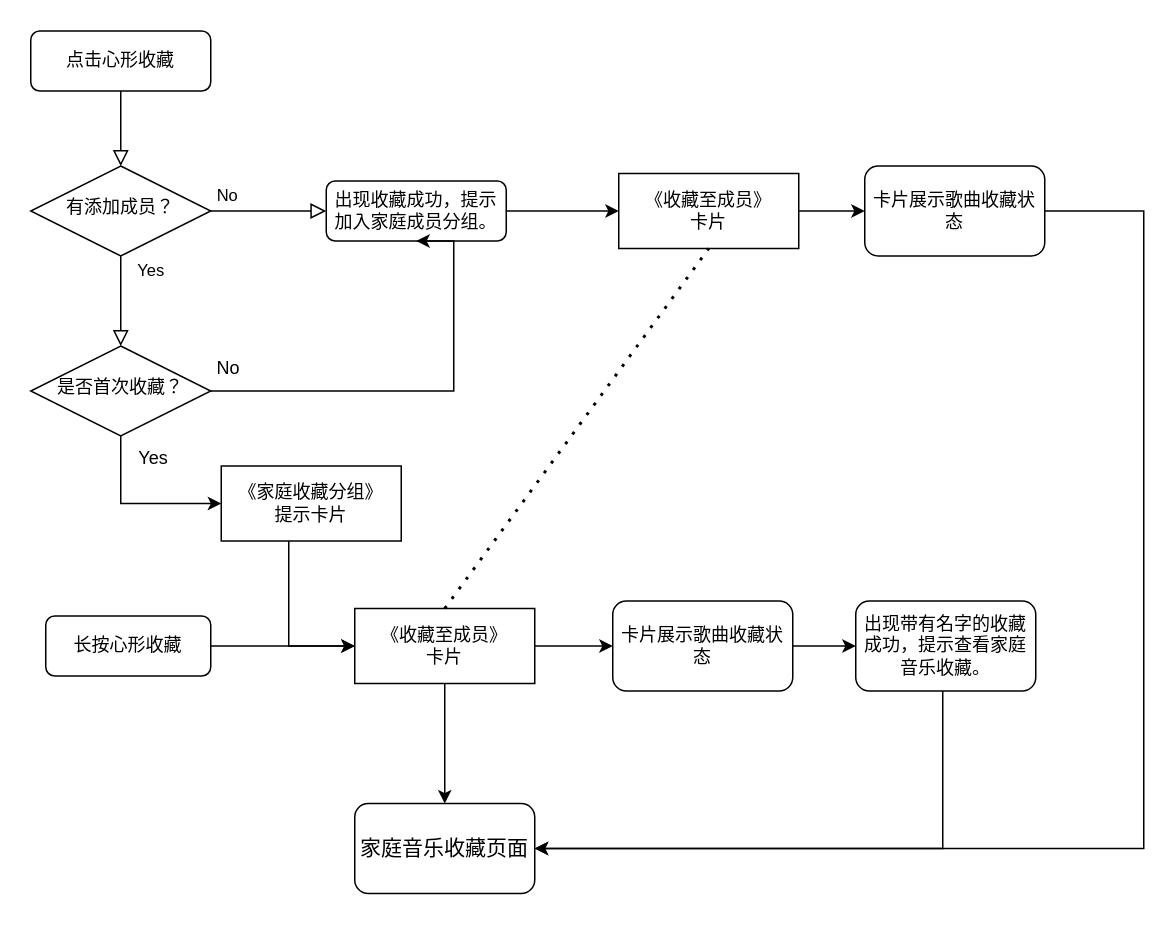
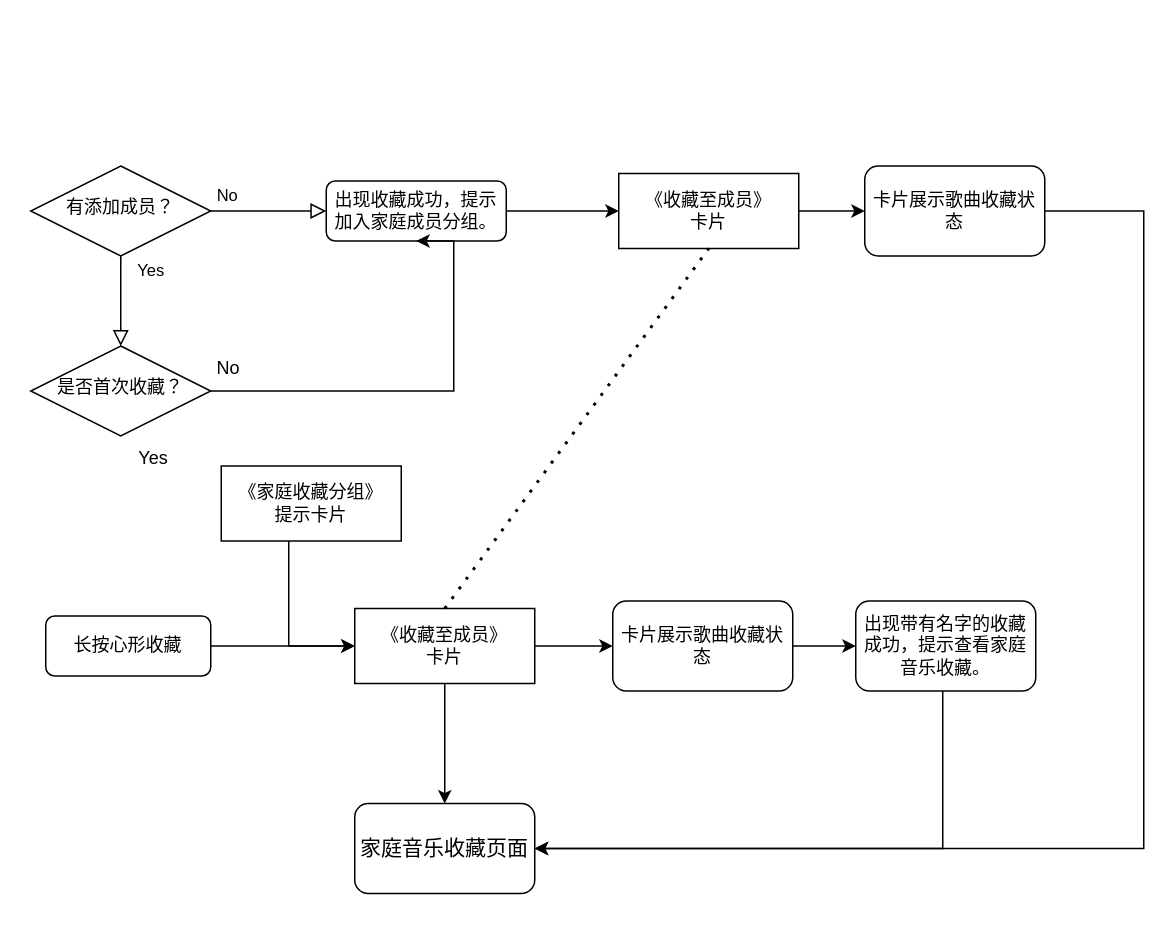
(121, 61) -> none
(121, 120) -> none
(132, 503) -> none
